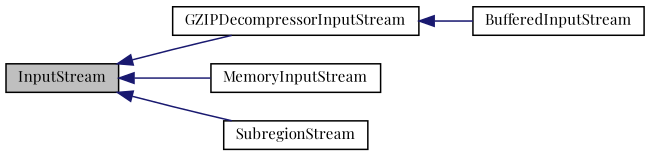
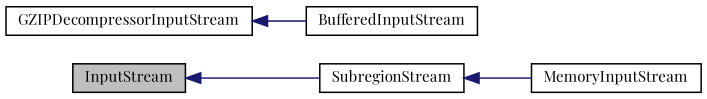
(182, 47) -> none
(173, 78) -> (505, 78)
